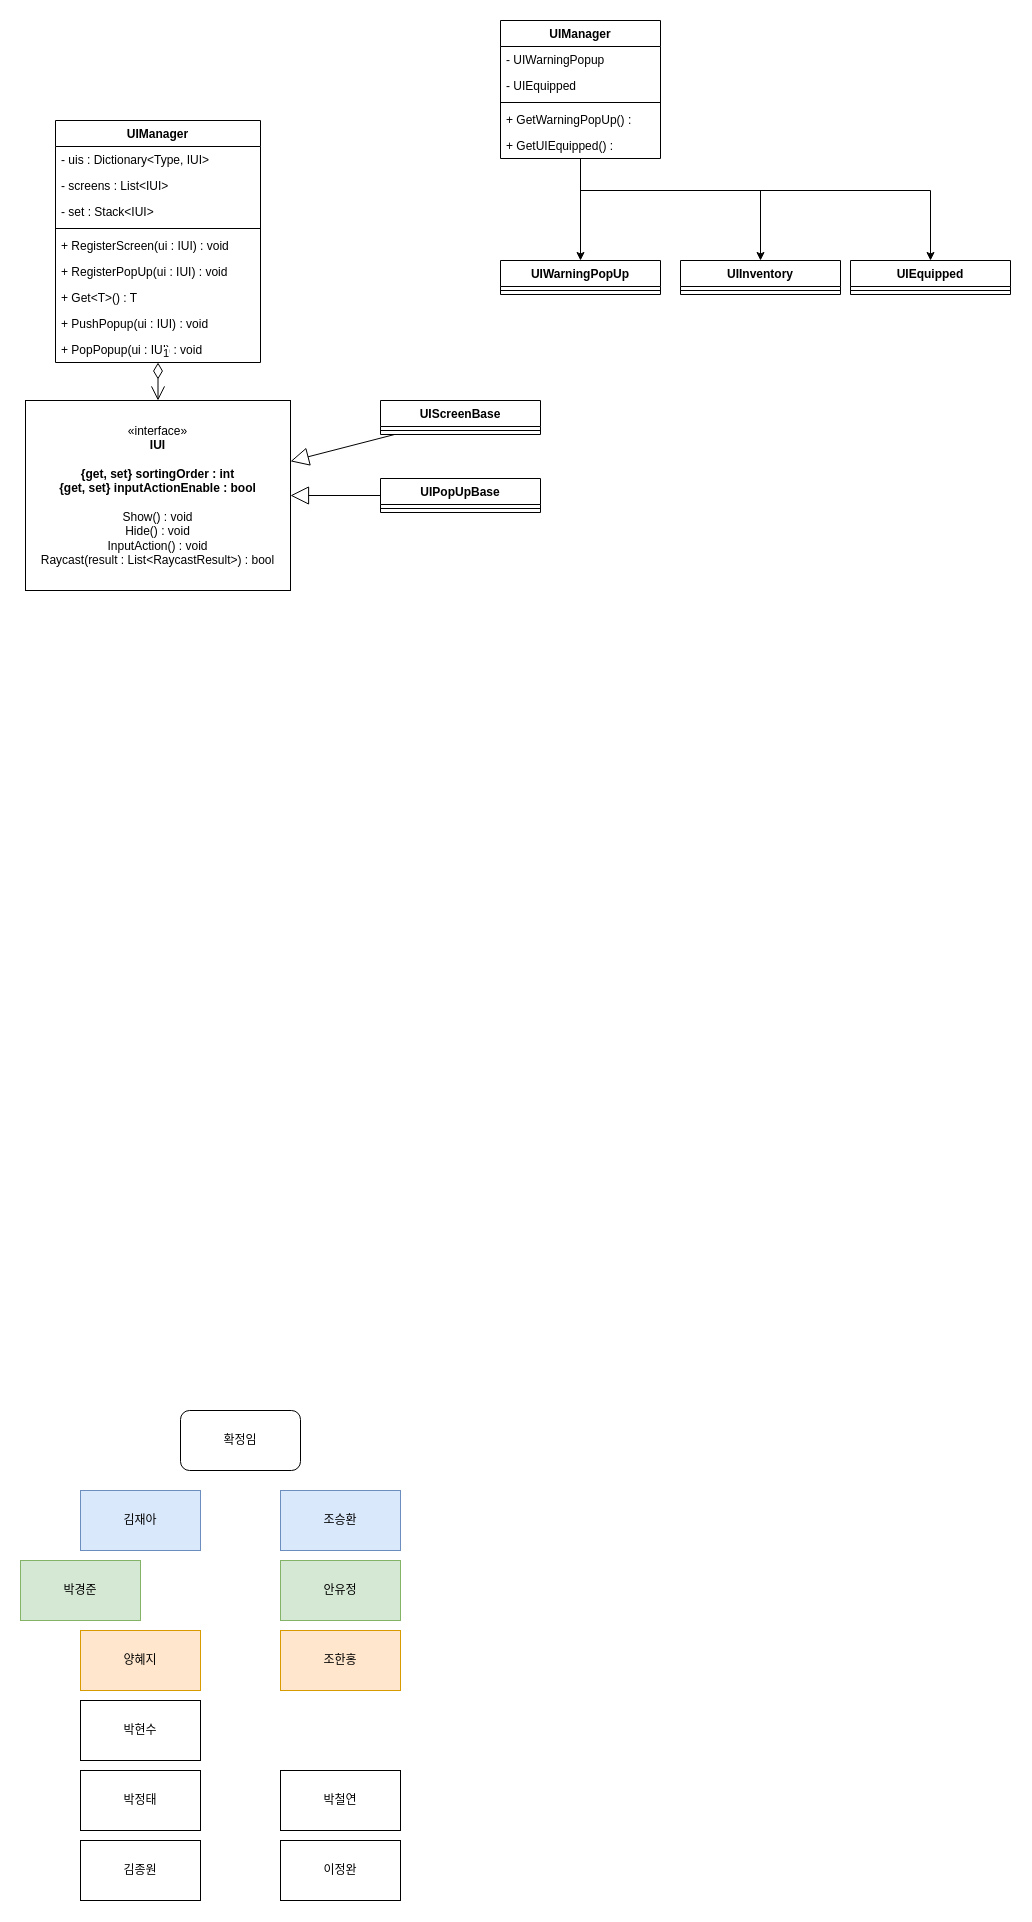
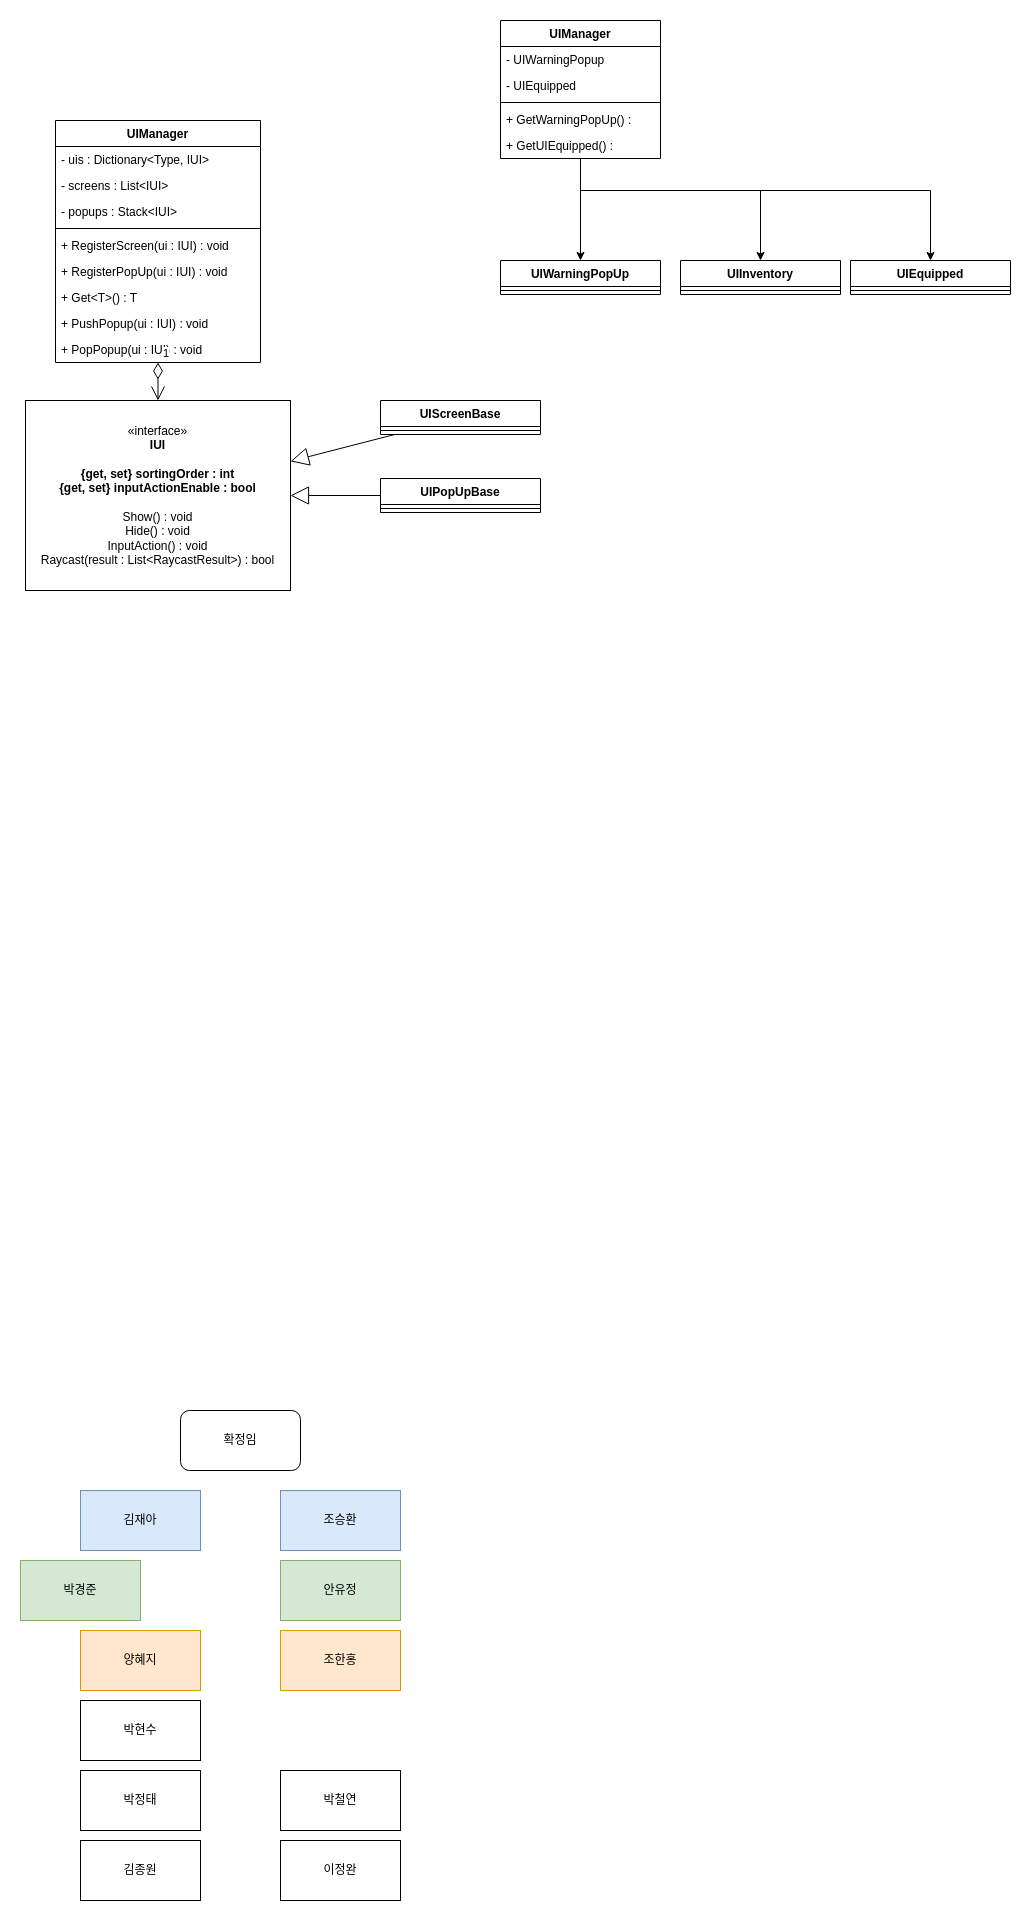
(116, 213) -> (126, 213)
